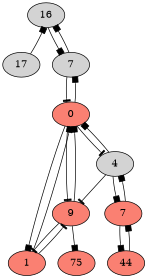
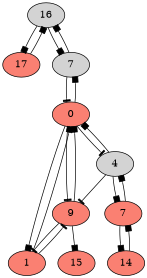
none -> (31, 36)
(21, 65) -> (21, 65)
(76, 263) -> (76, 263)
(126, 263) -> (126, 263)
